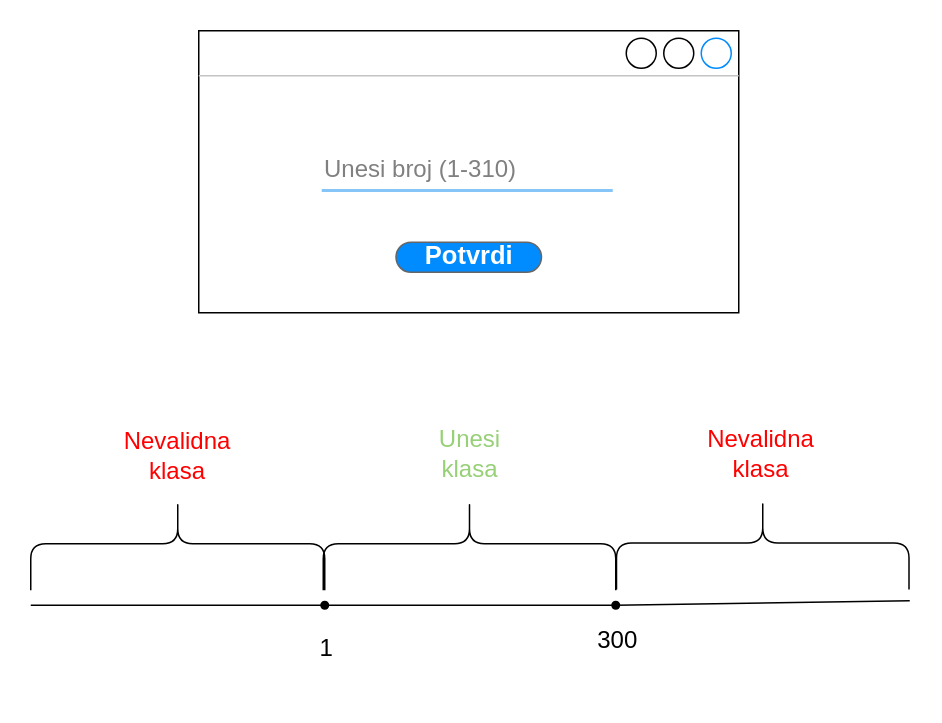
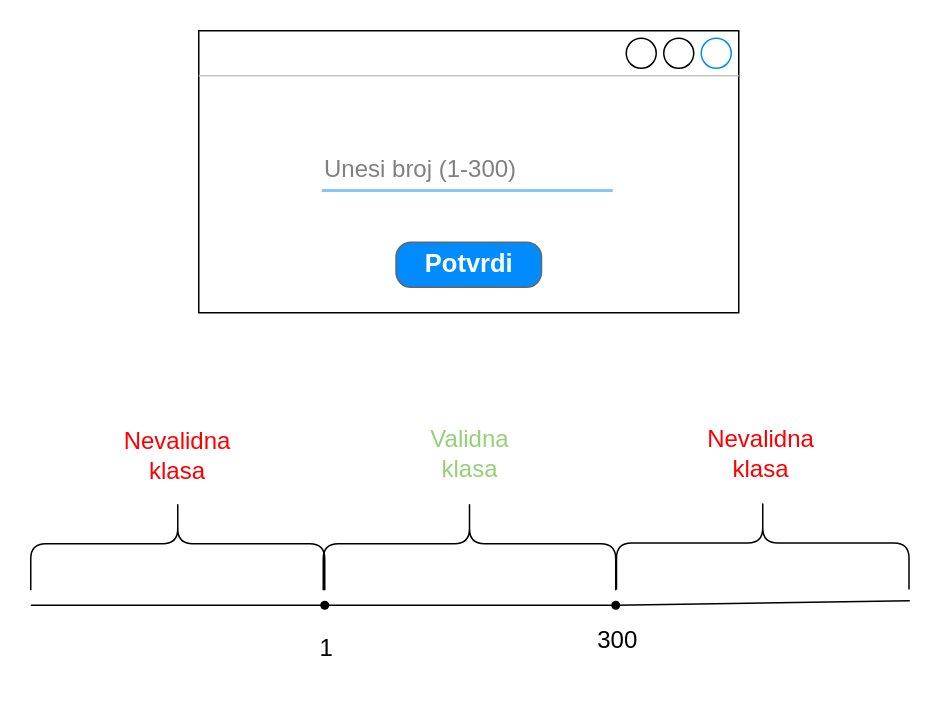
(436, 169) -> (436, 169)
(469, 257) -> (469, 265)
(470, 454) -> (470, 454)
